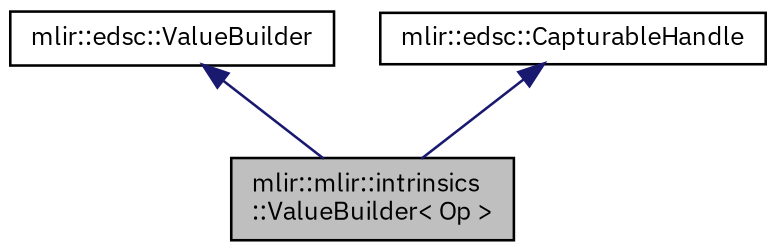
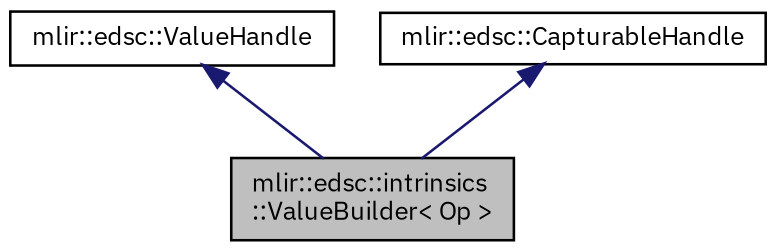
(172, 39) -> (172, 39)
(373, 199) -> (373, 199)
